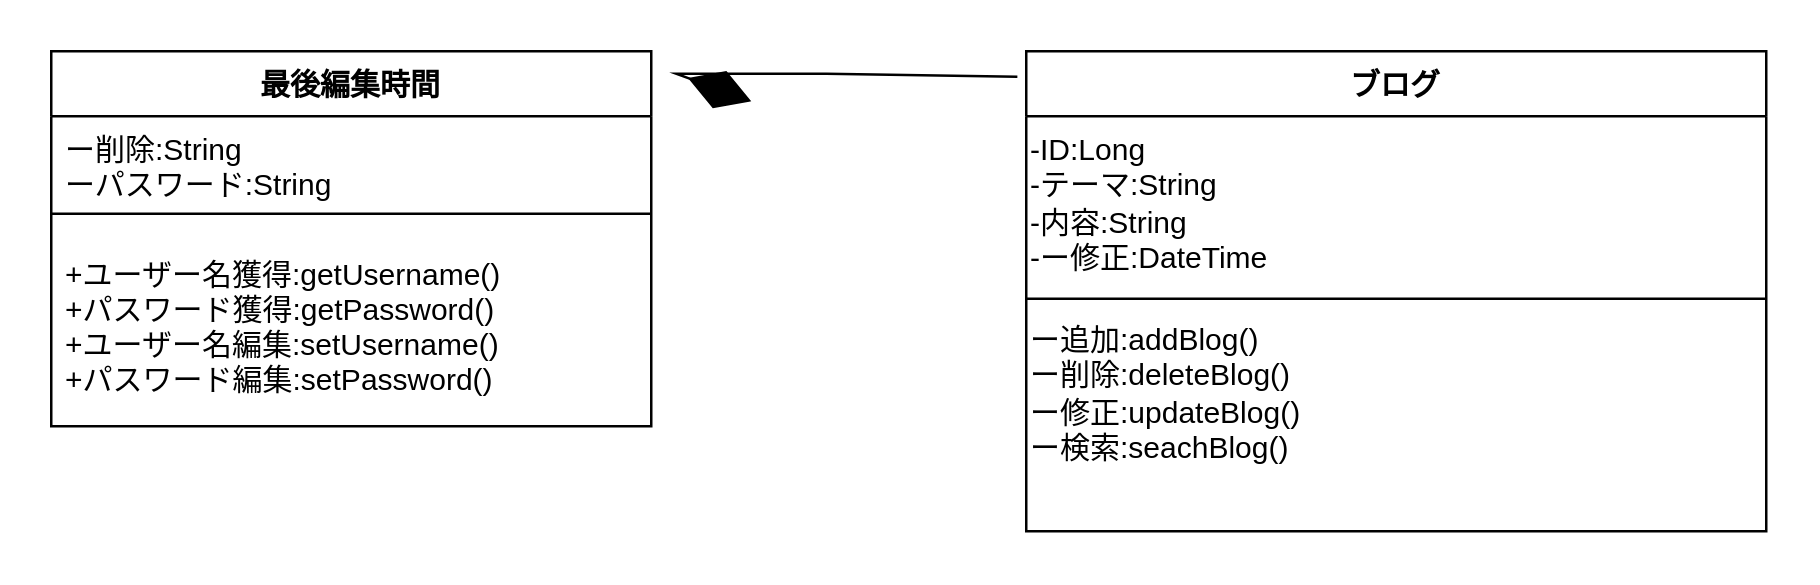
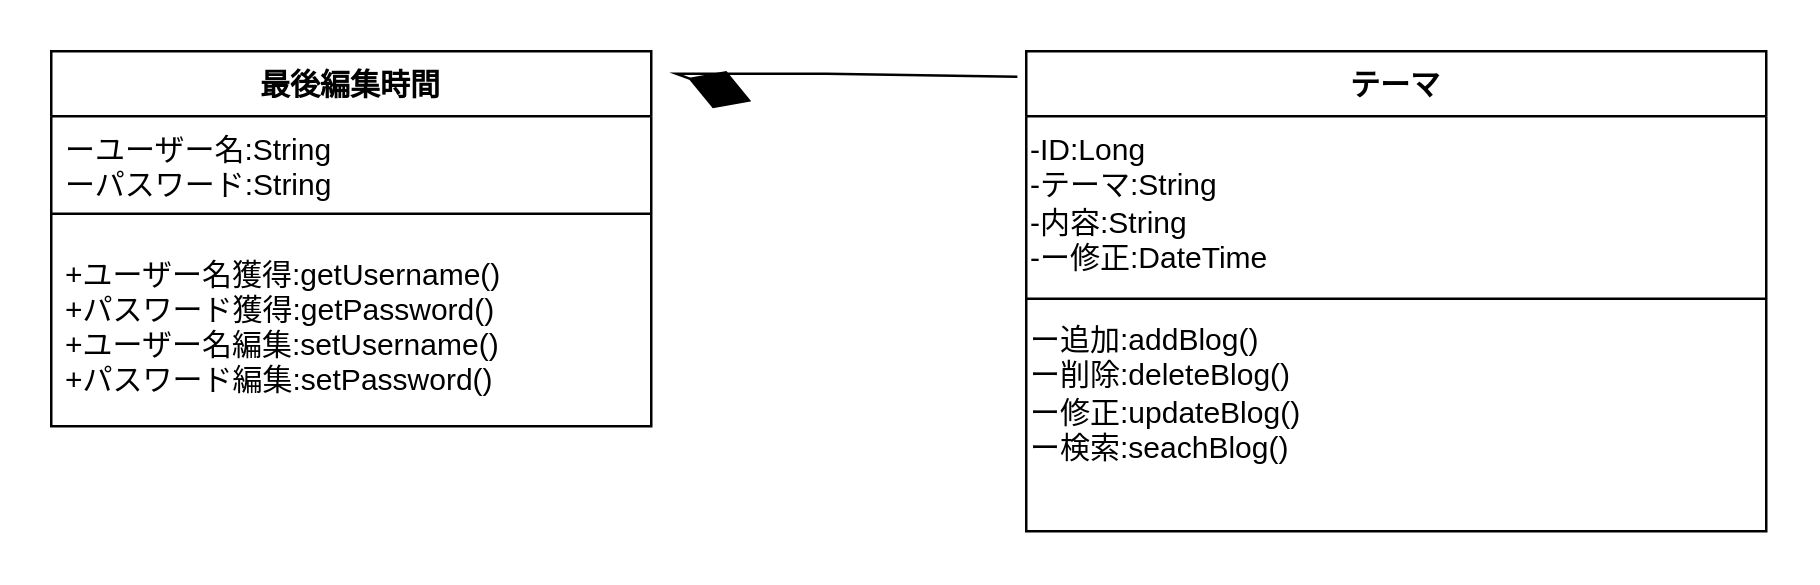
(1395, 85) -> (1395, 85)
(161, 150) -> (206, 150)
